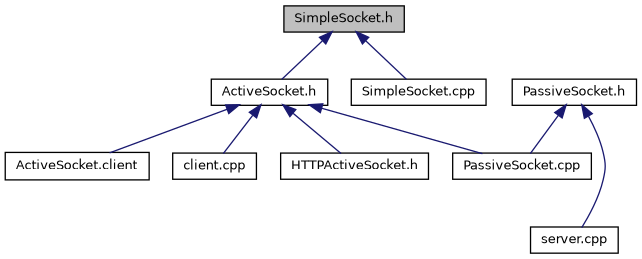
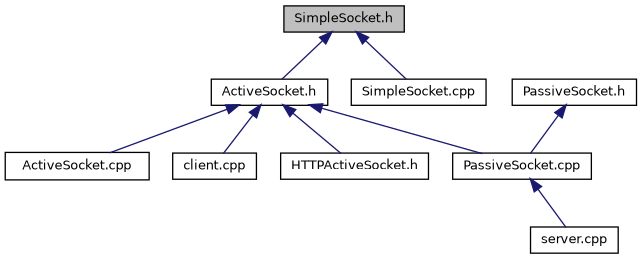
(77, 166) -> (77, 166)
(605, 173) -> (552, 208)
